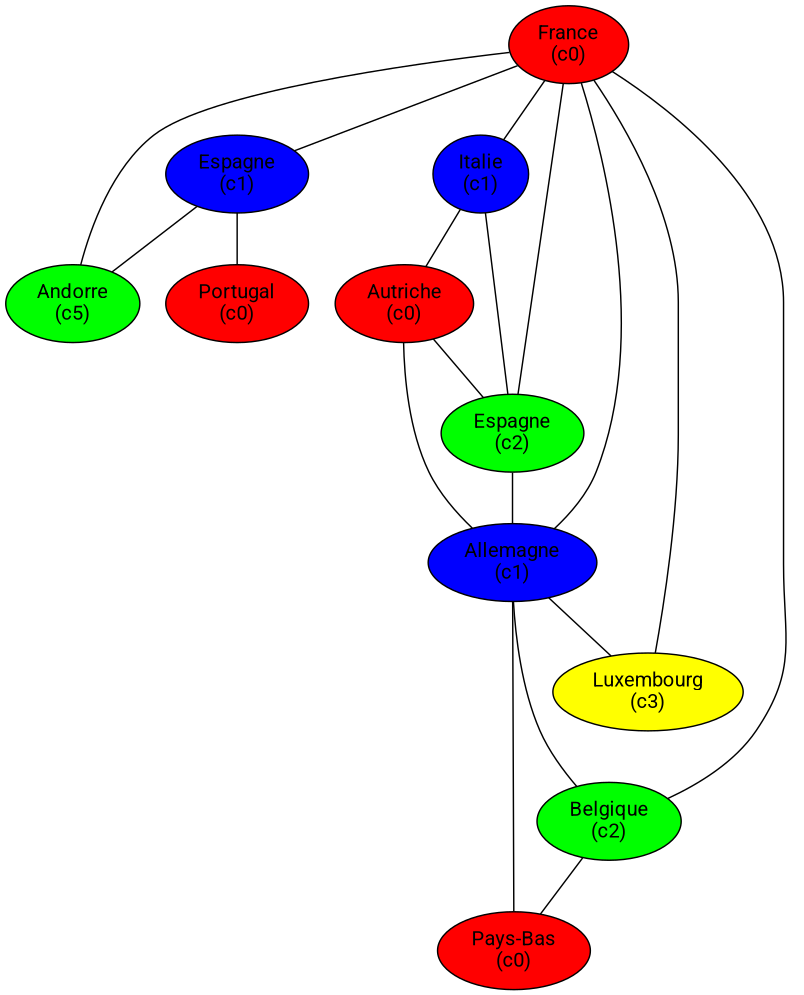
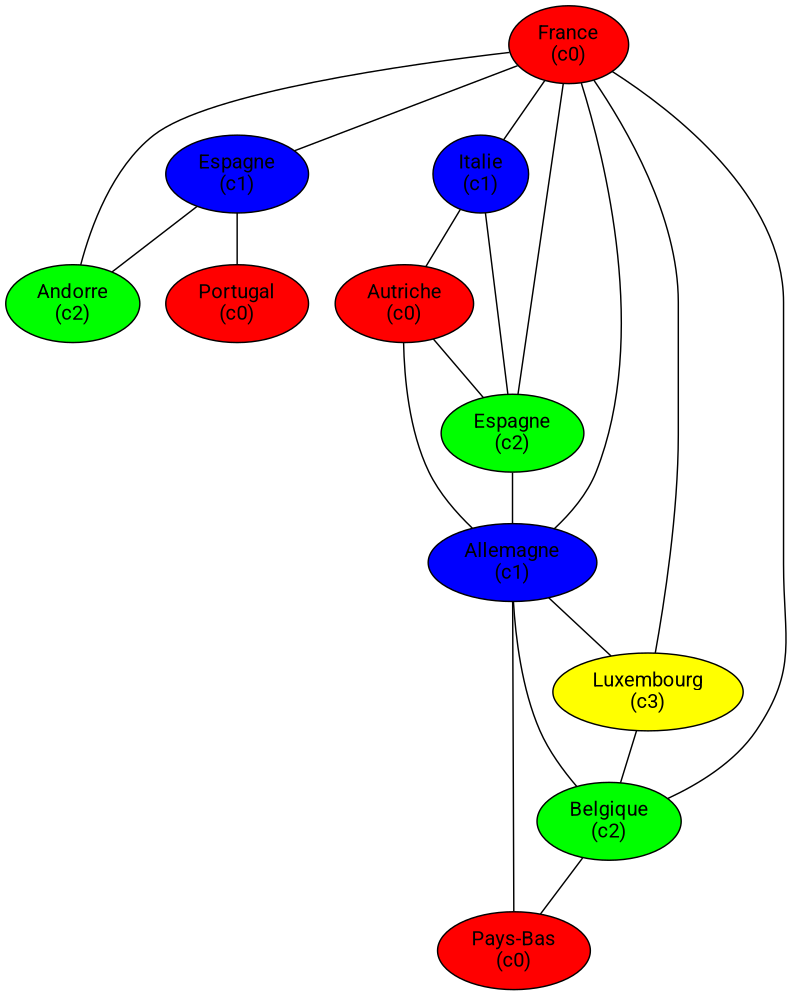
(73, 304) -> (73, 304)
none -> (629, 757)
